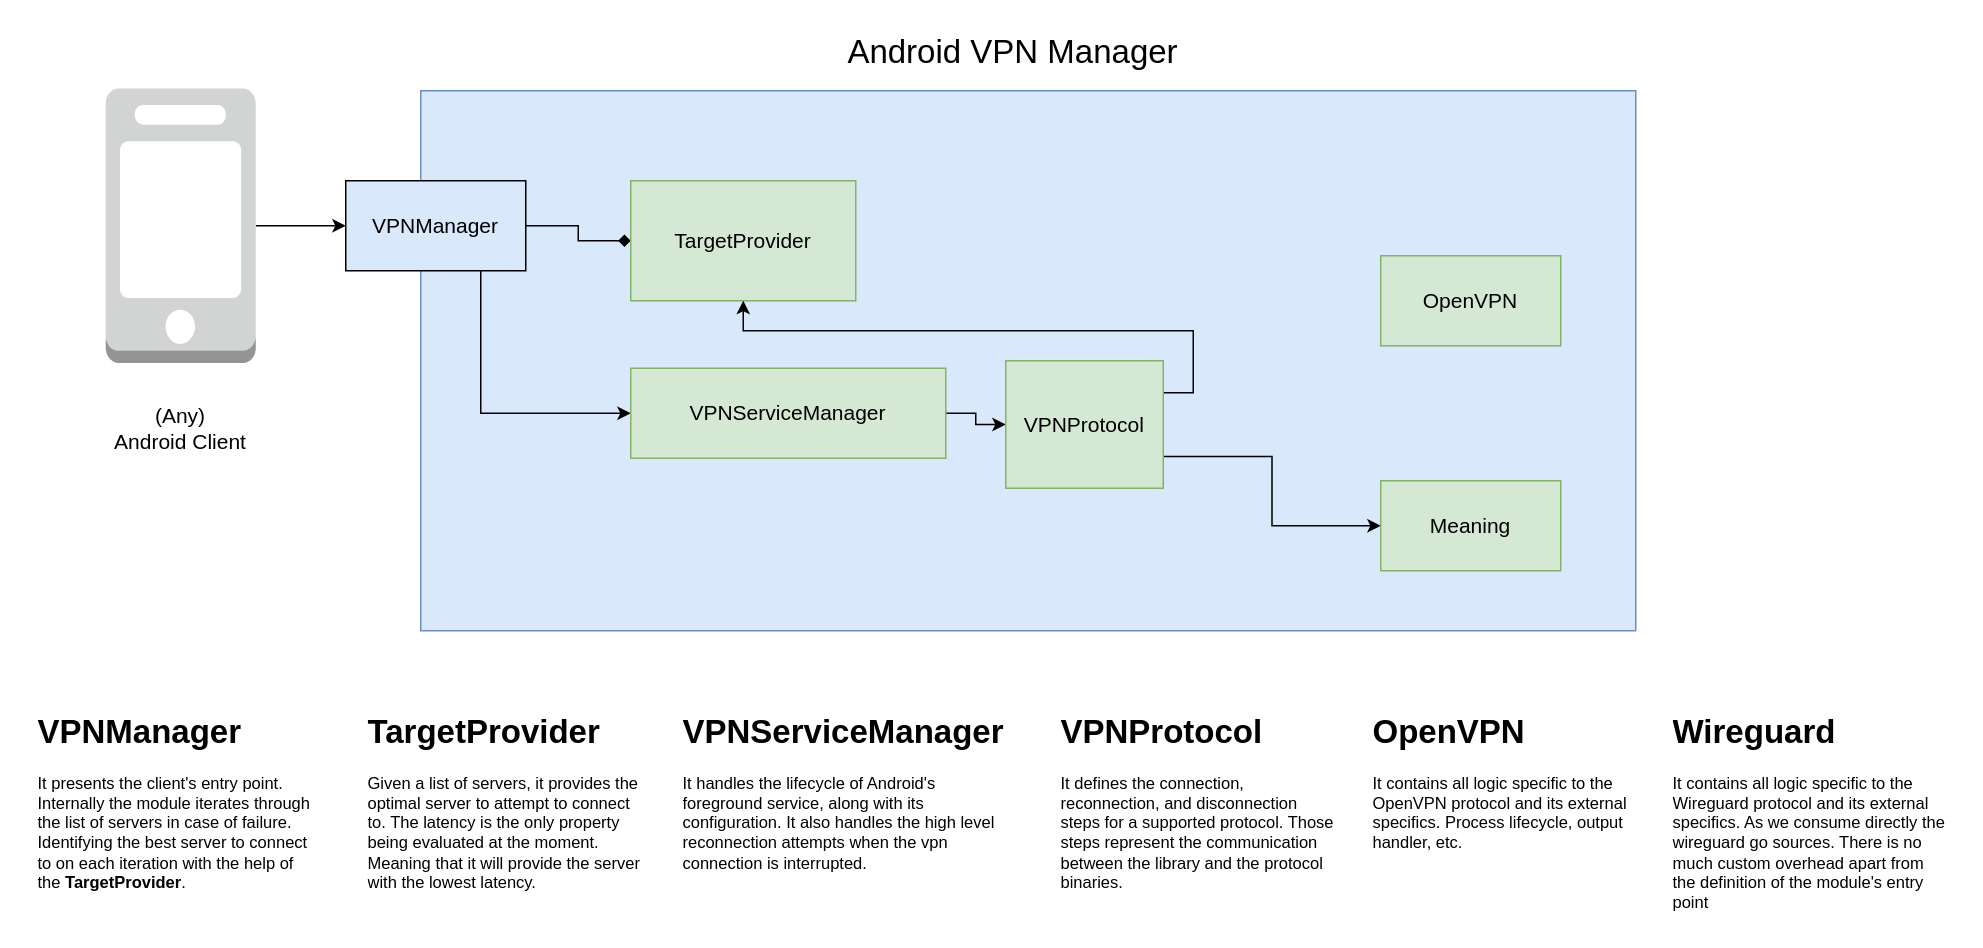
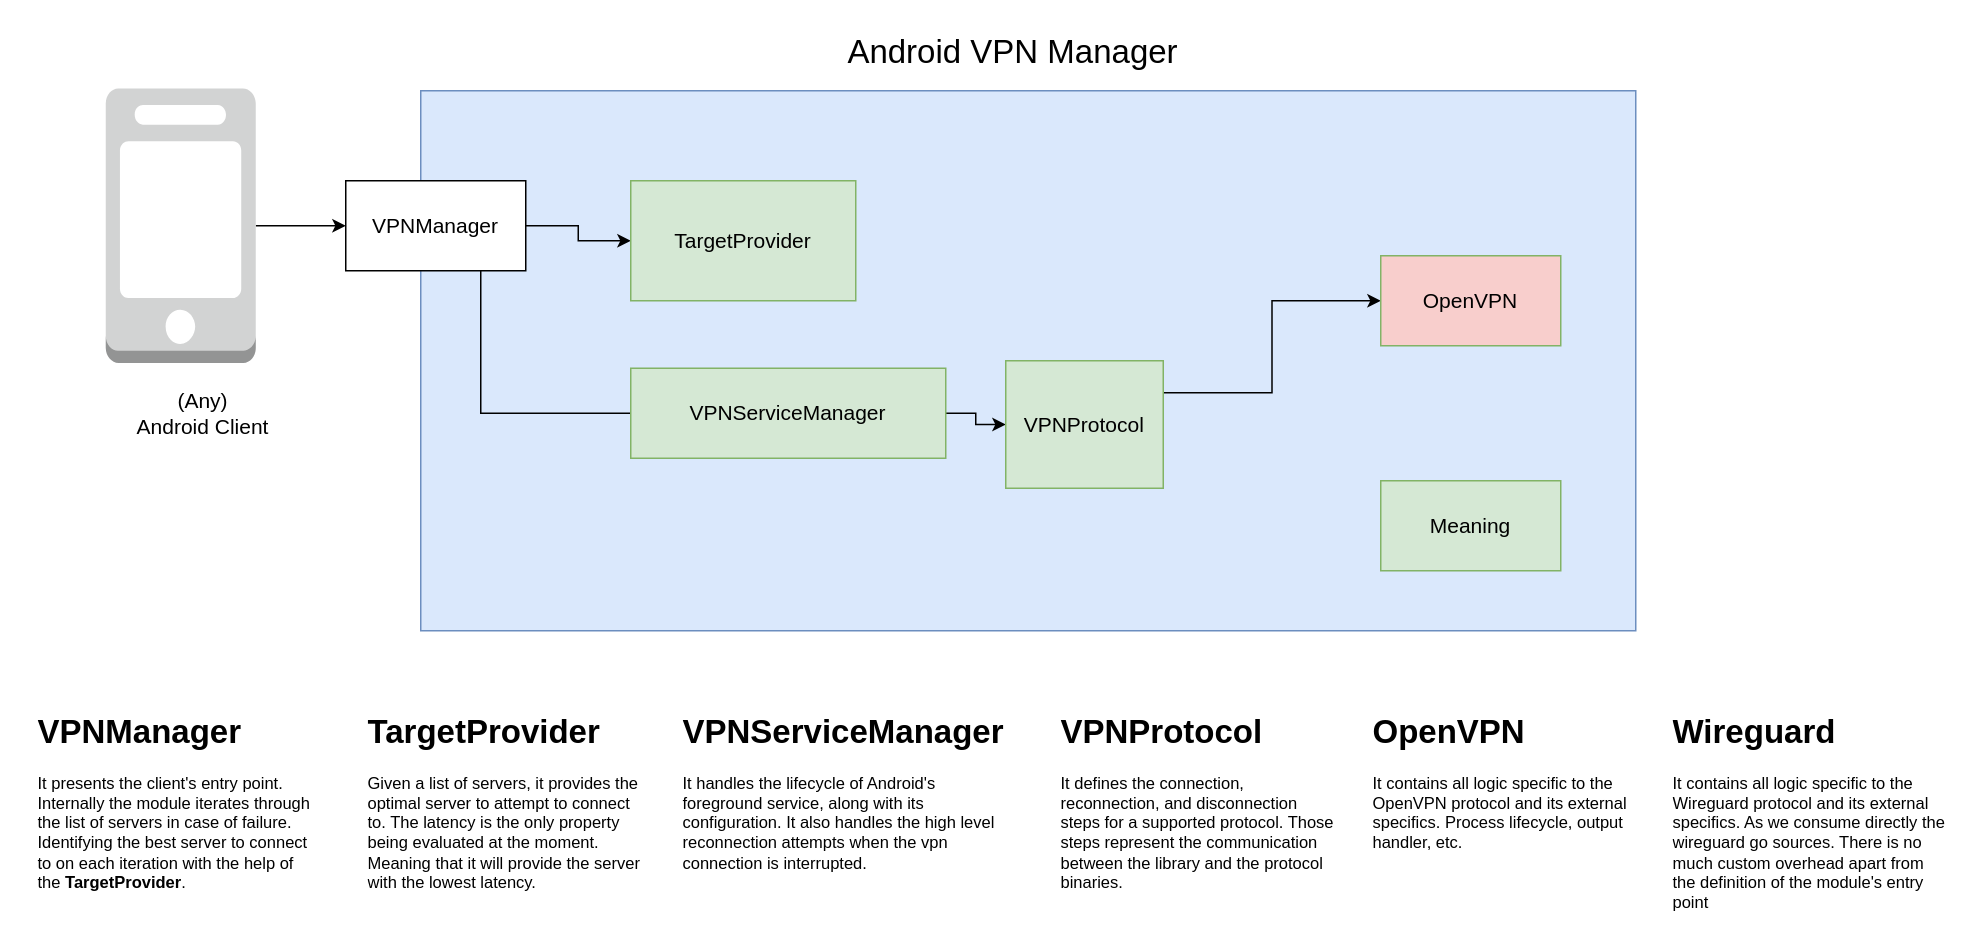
(436, 226) -> (436, 226)
(618, 241) -> (619, 241)
(1471, 301) -> (1471, 301)
(990, 331) -> (1272, 337)
(619, 413) -> (623, 413)
(181, 428) -> (203, 413)
(1272, 487) -> none
